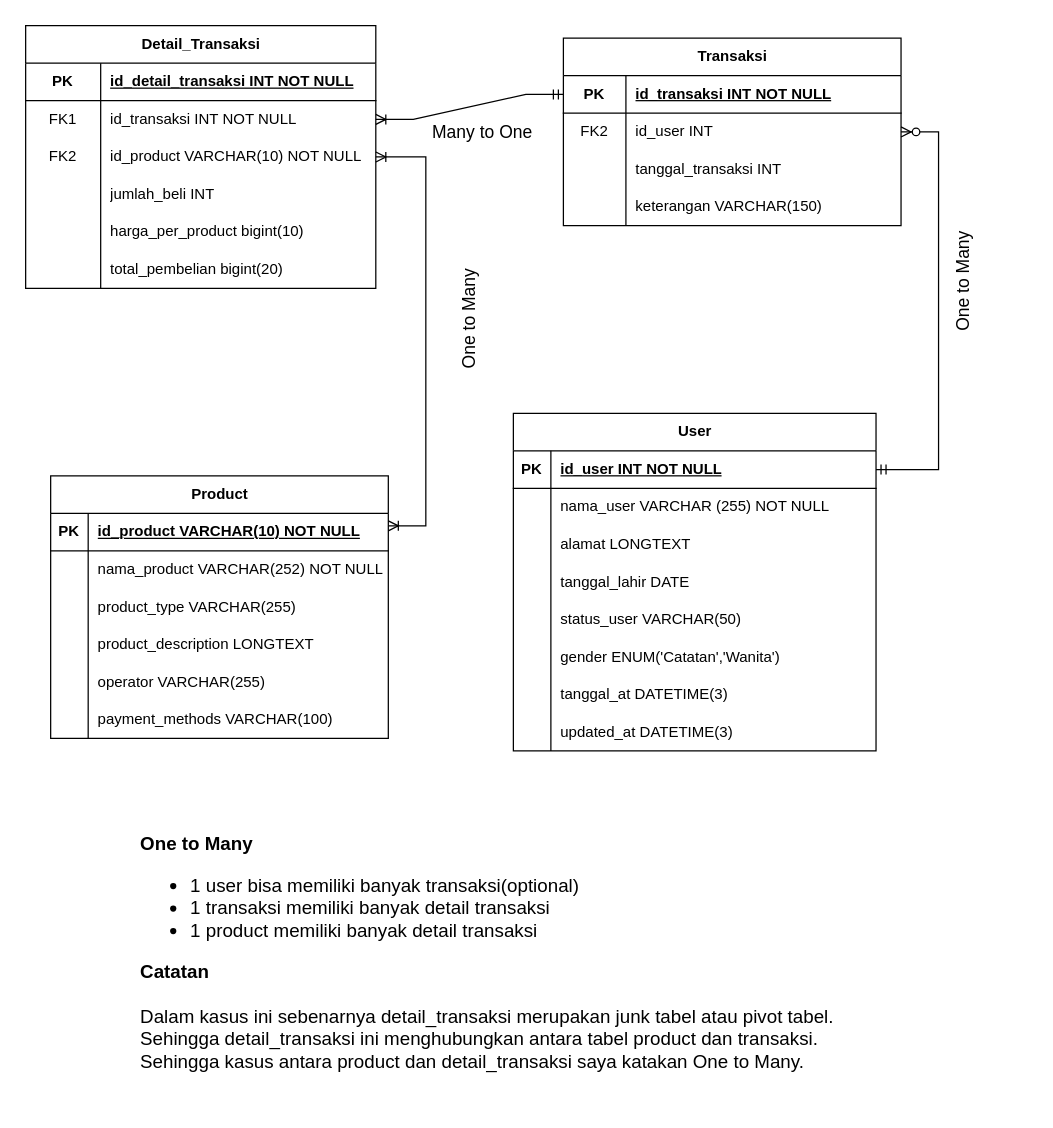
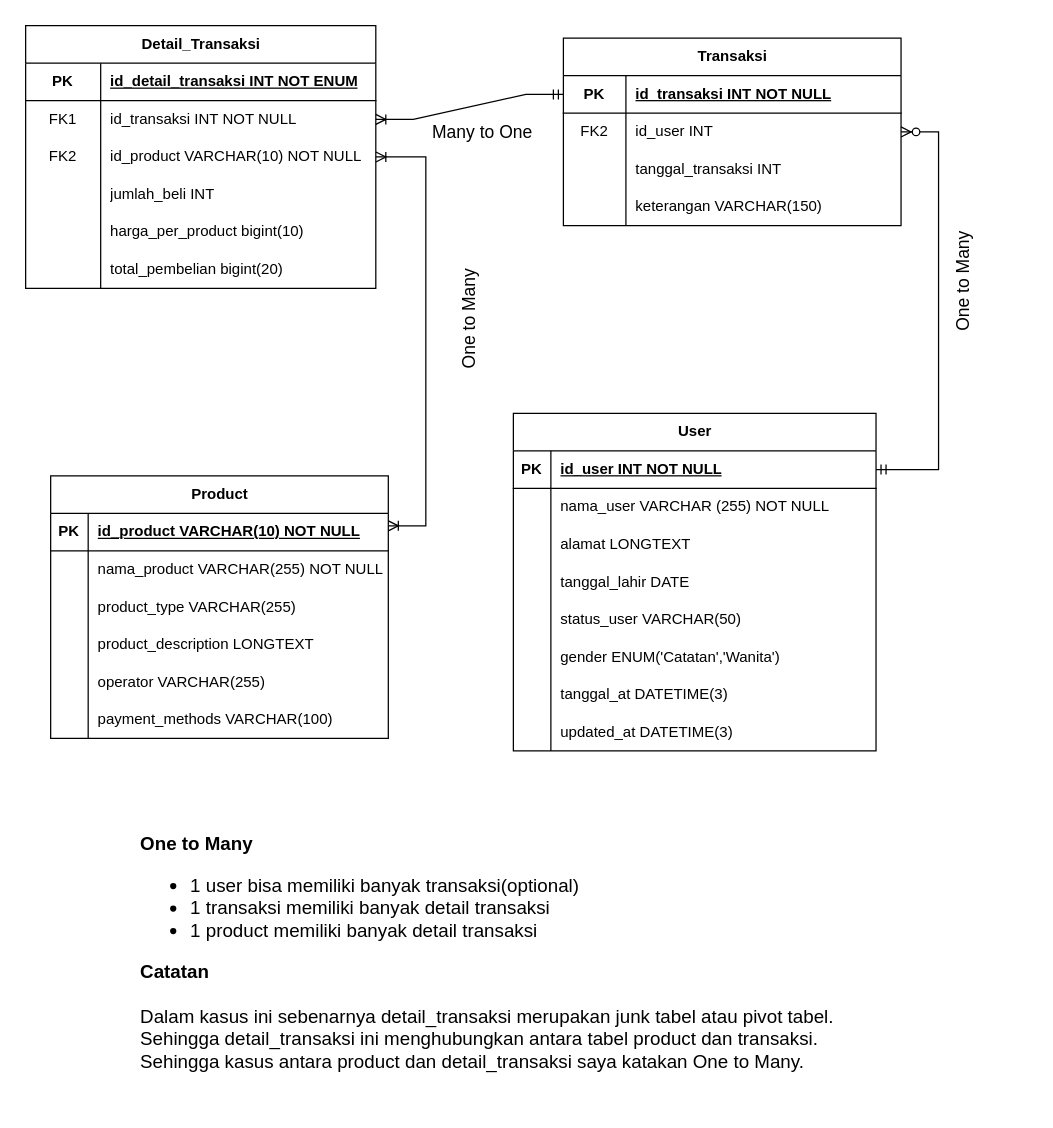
(231, 82) -> (231, 82)
(235, 569) -> (235, 569)
